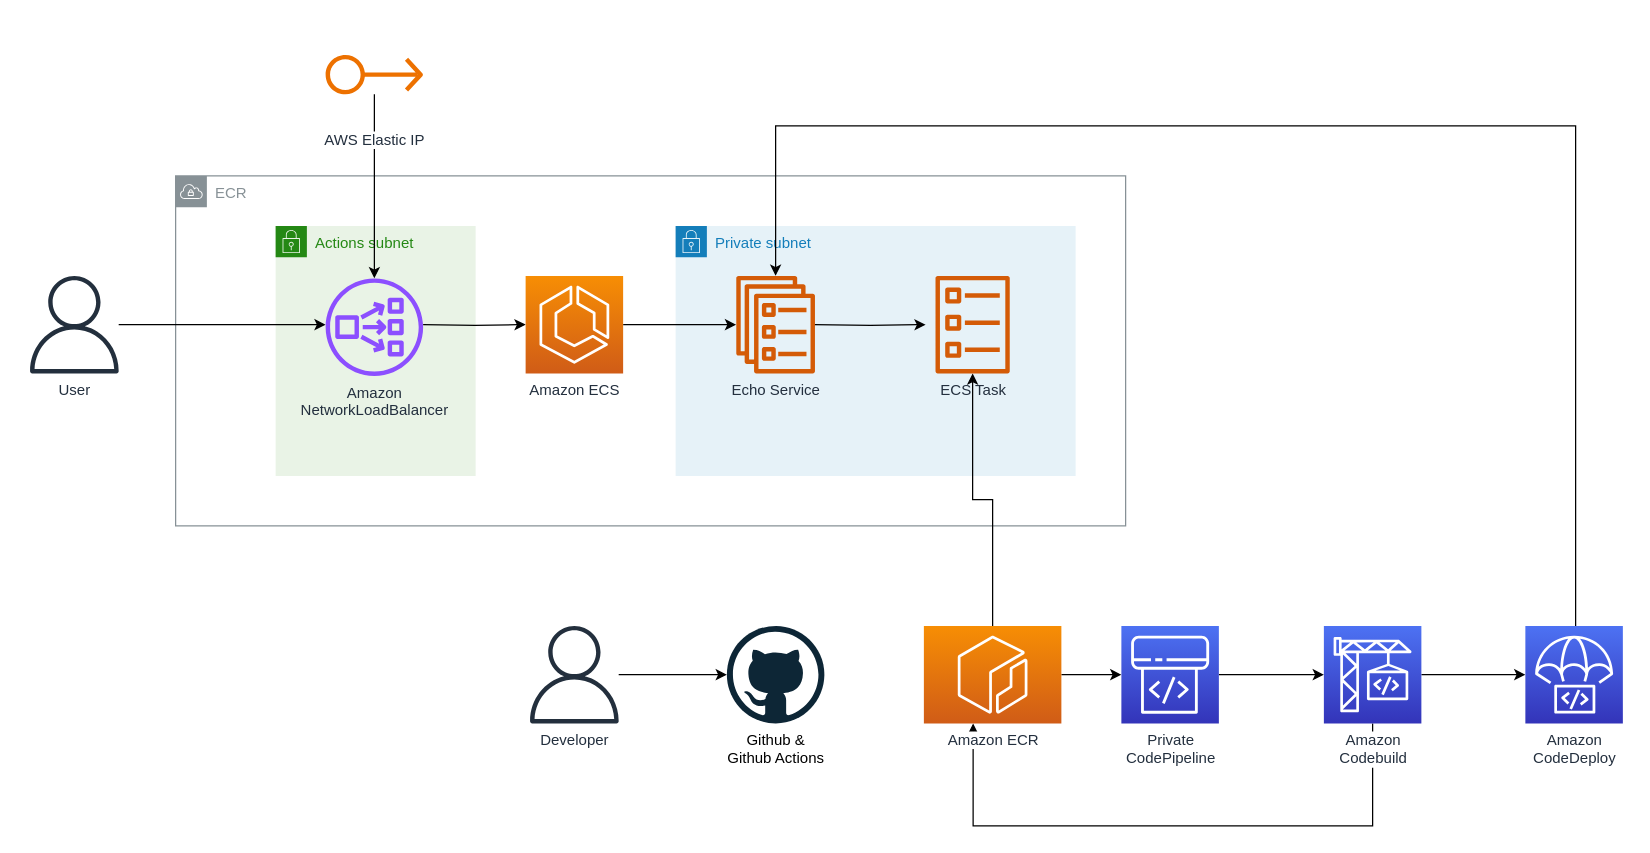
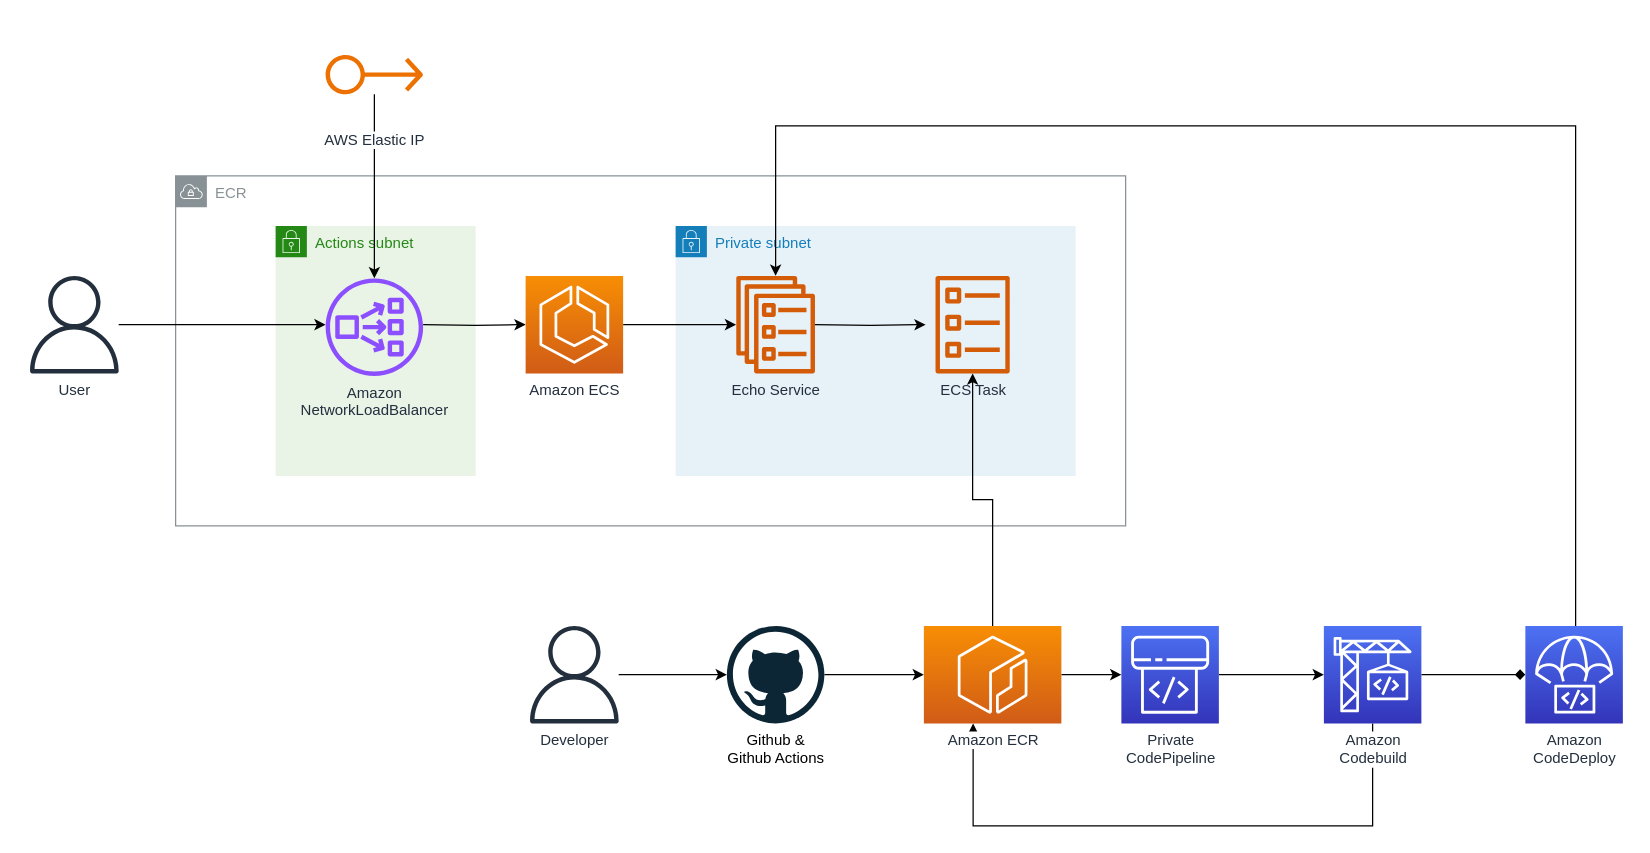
none -> (870, 674)
(1515, 674) -> (1515, 674)
